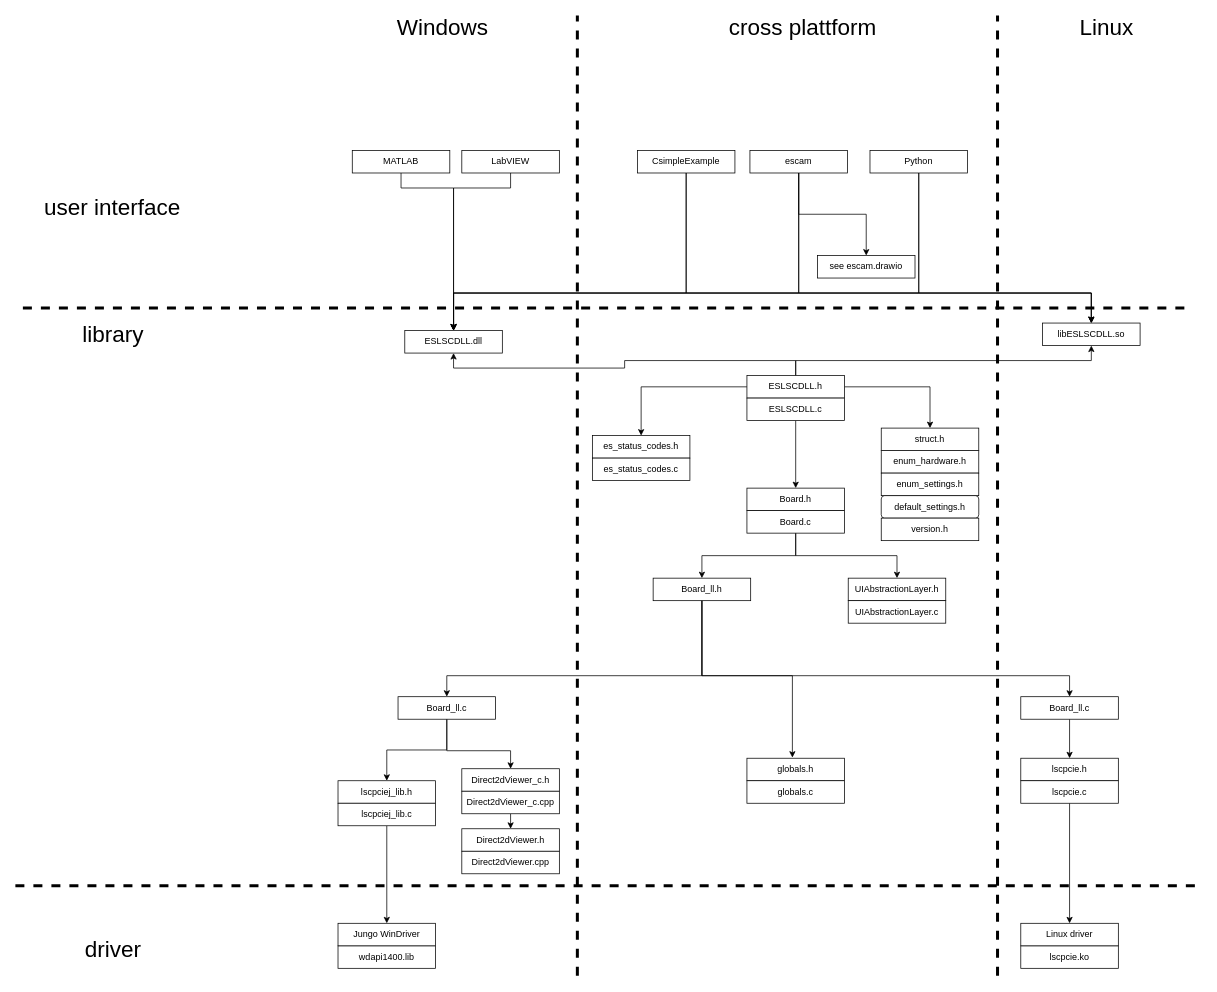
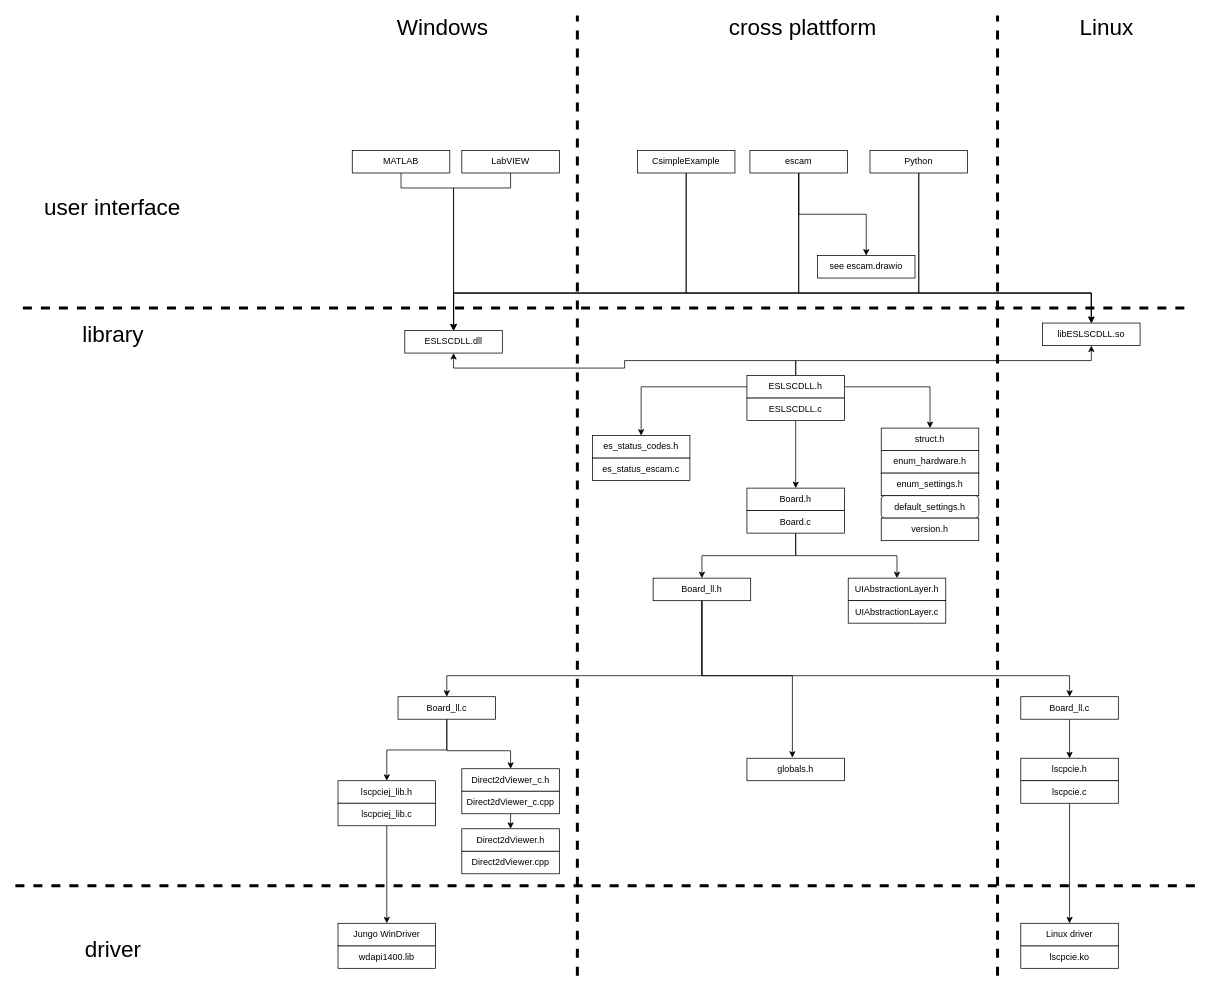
(641, 469) -> (641, 469)
(795, 792) -> none
